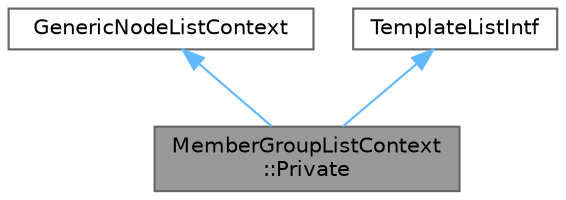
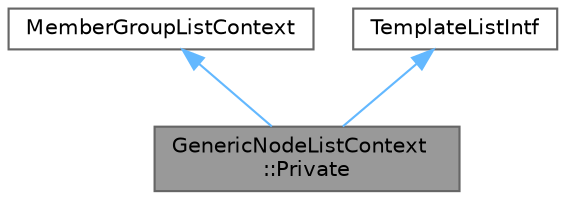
(161, 29) -> (161, 29)
(307, 159) -> (307, 159)
